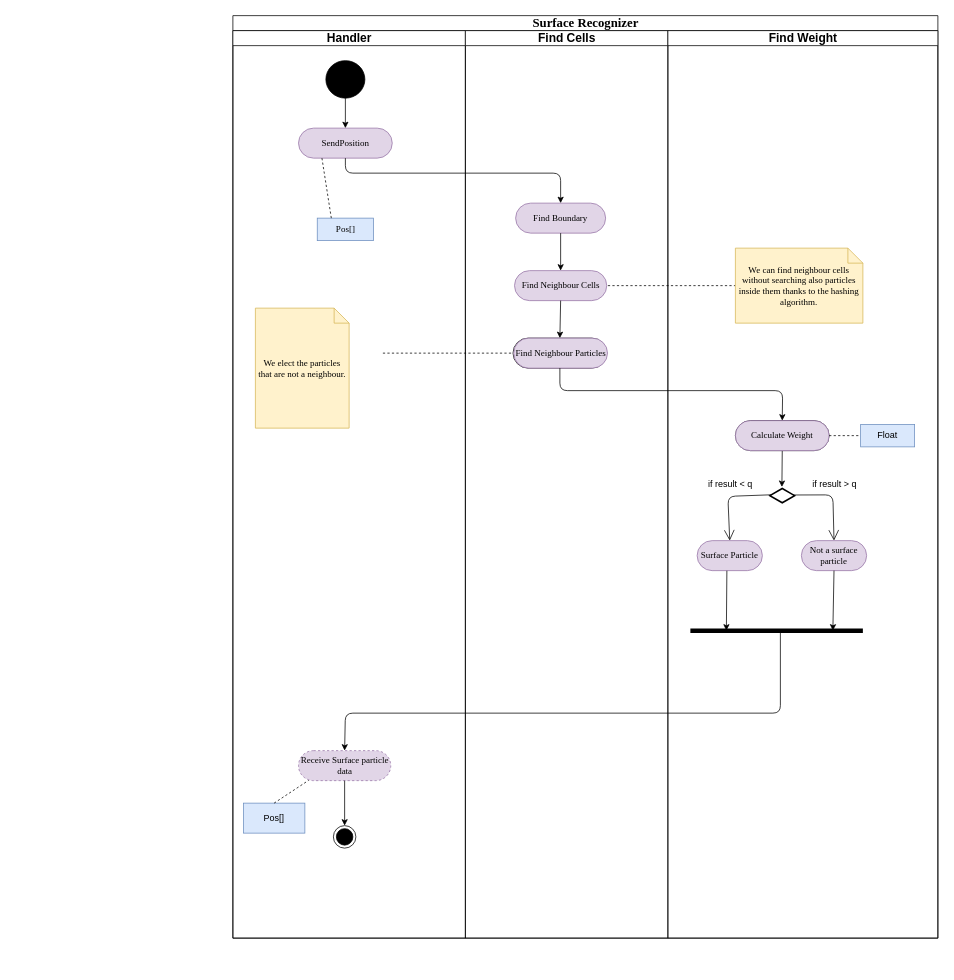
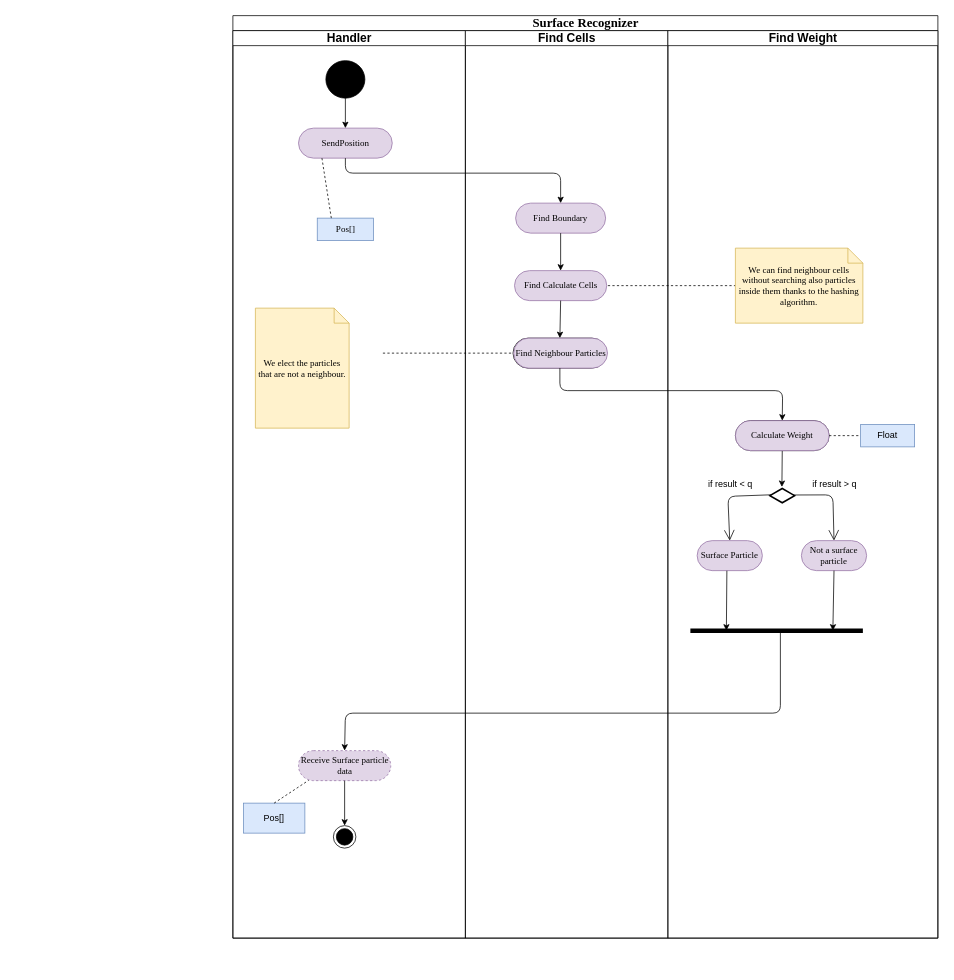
(561, 285) -> (561, 285)
